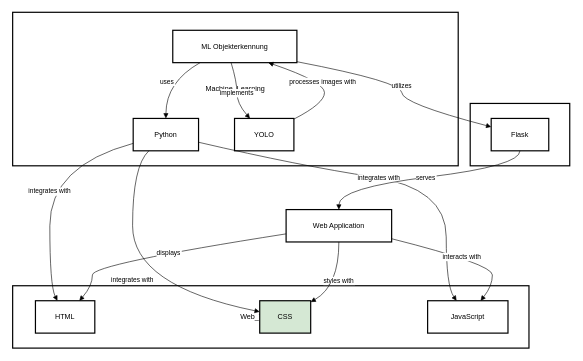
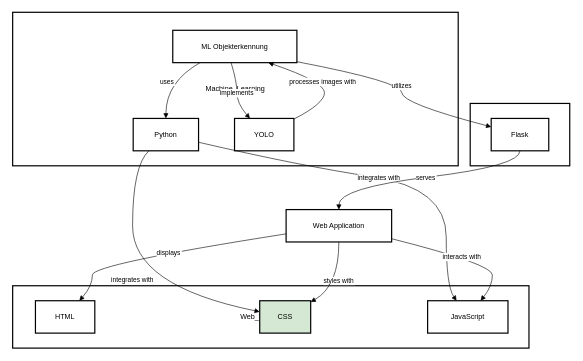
(77, 169) -> none
